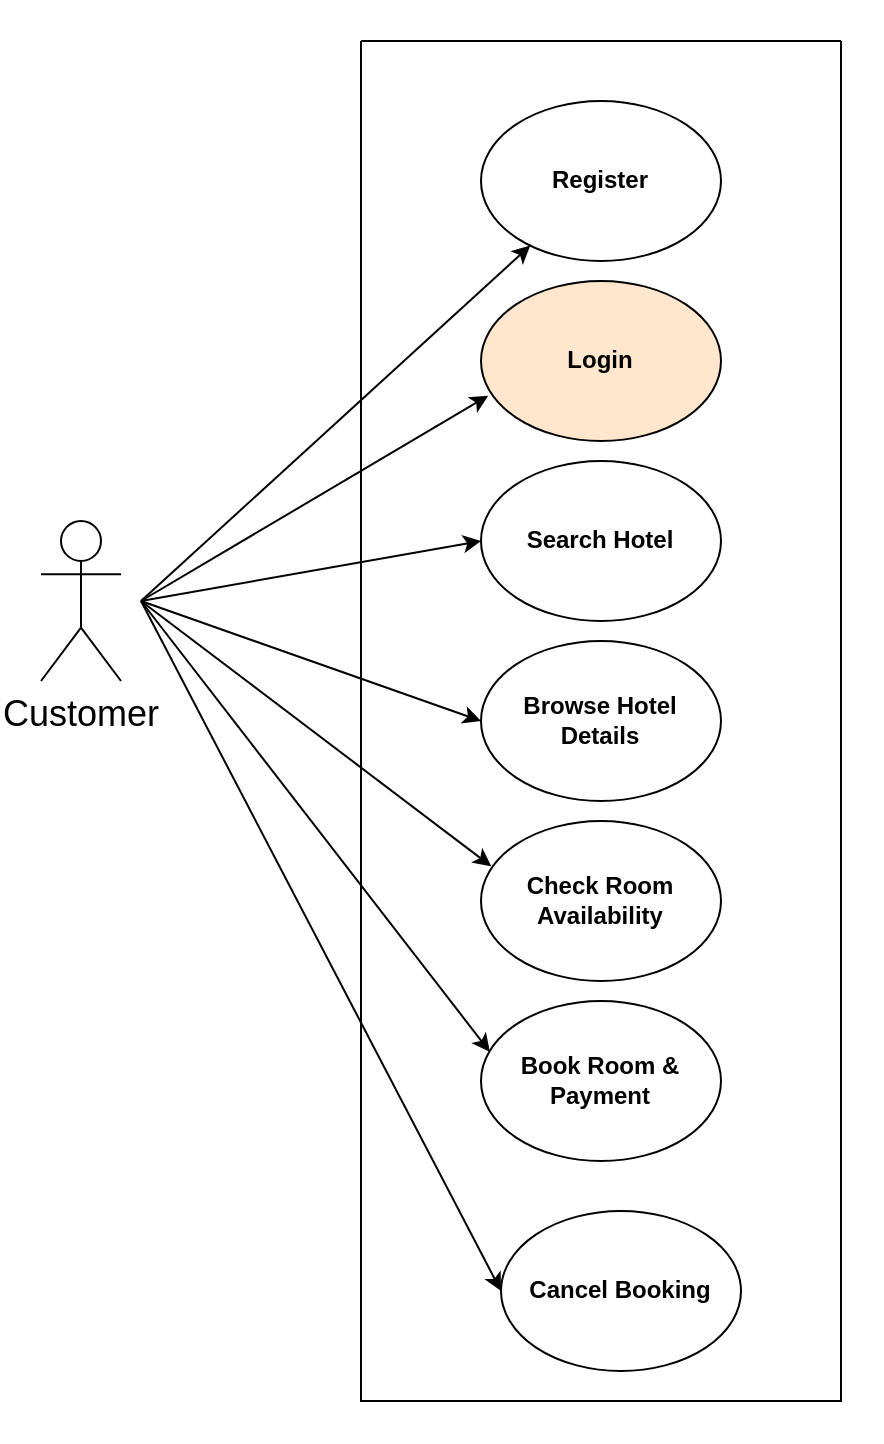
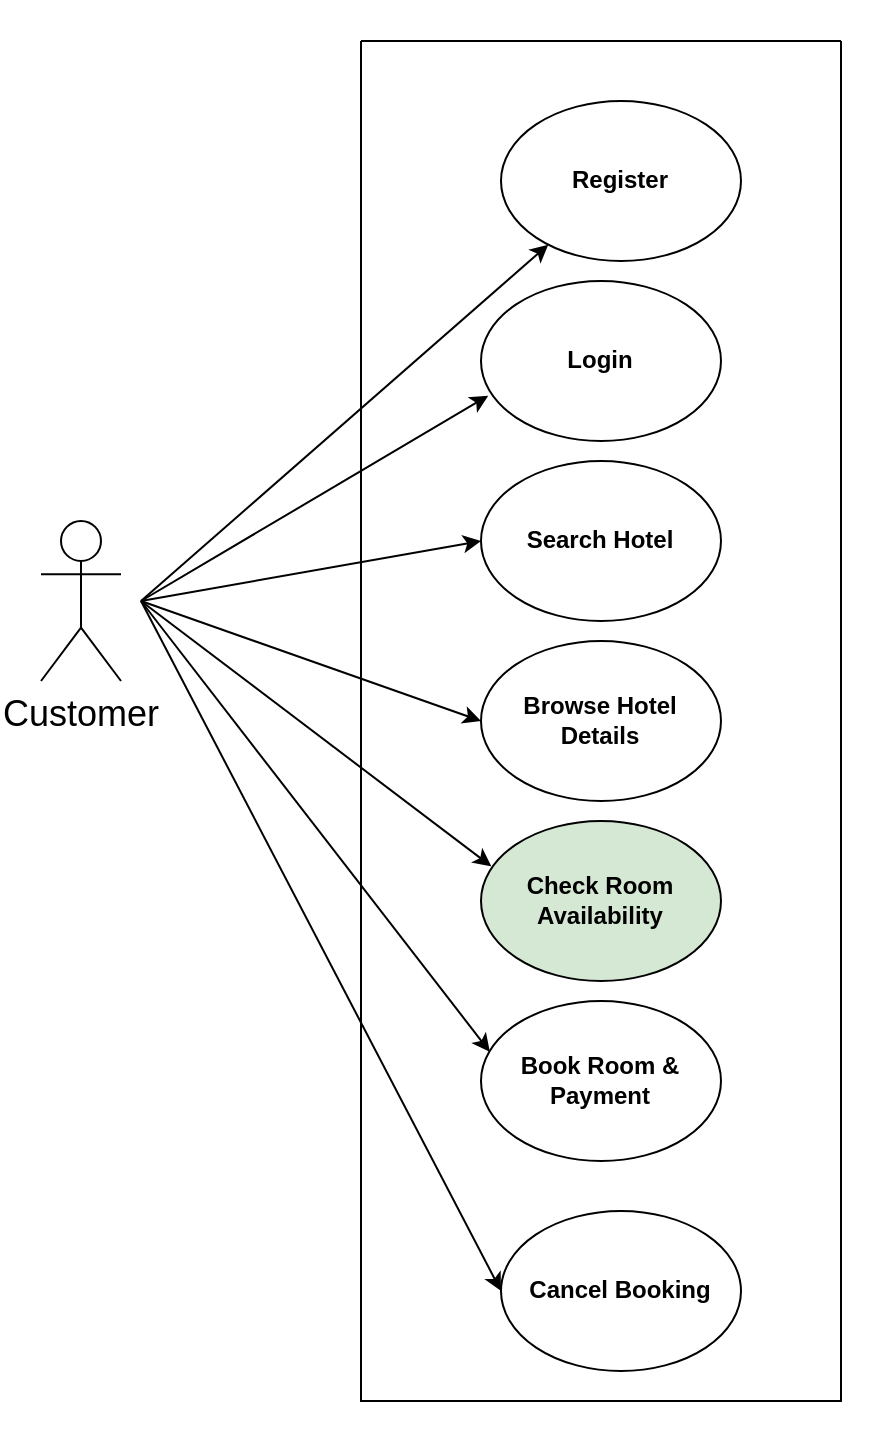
(601, 181) -> (621, 181)
(601, 361) -> (601, 361)
(601, 901) -> (601, 901)
